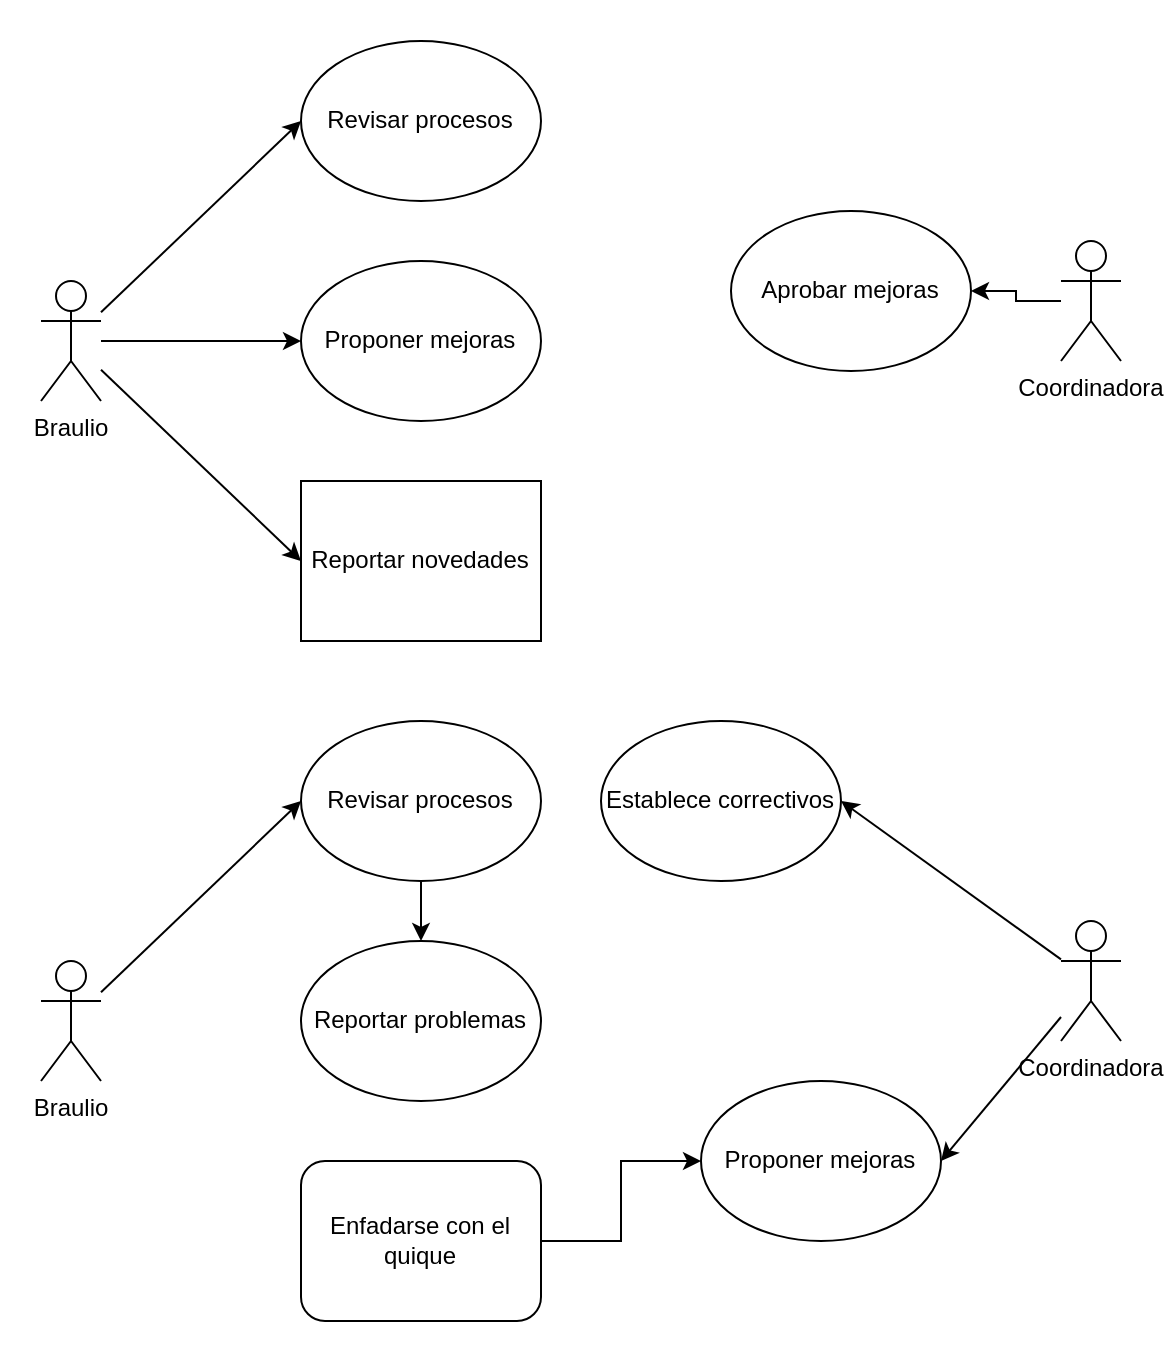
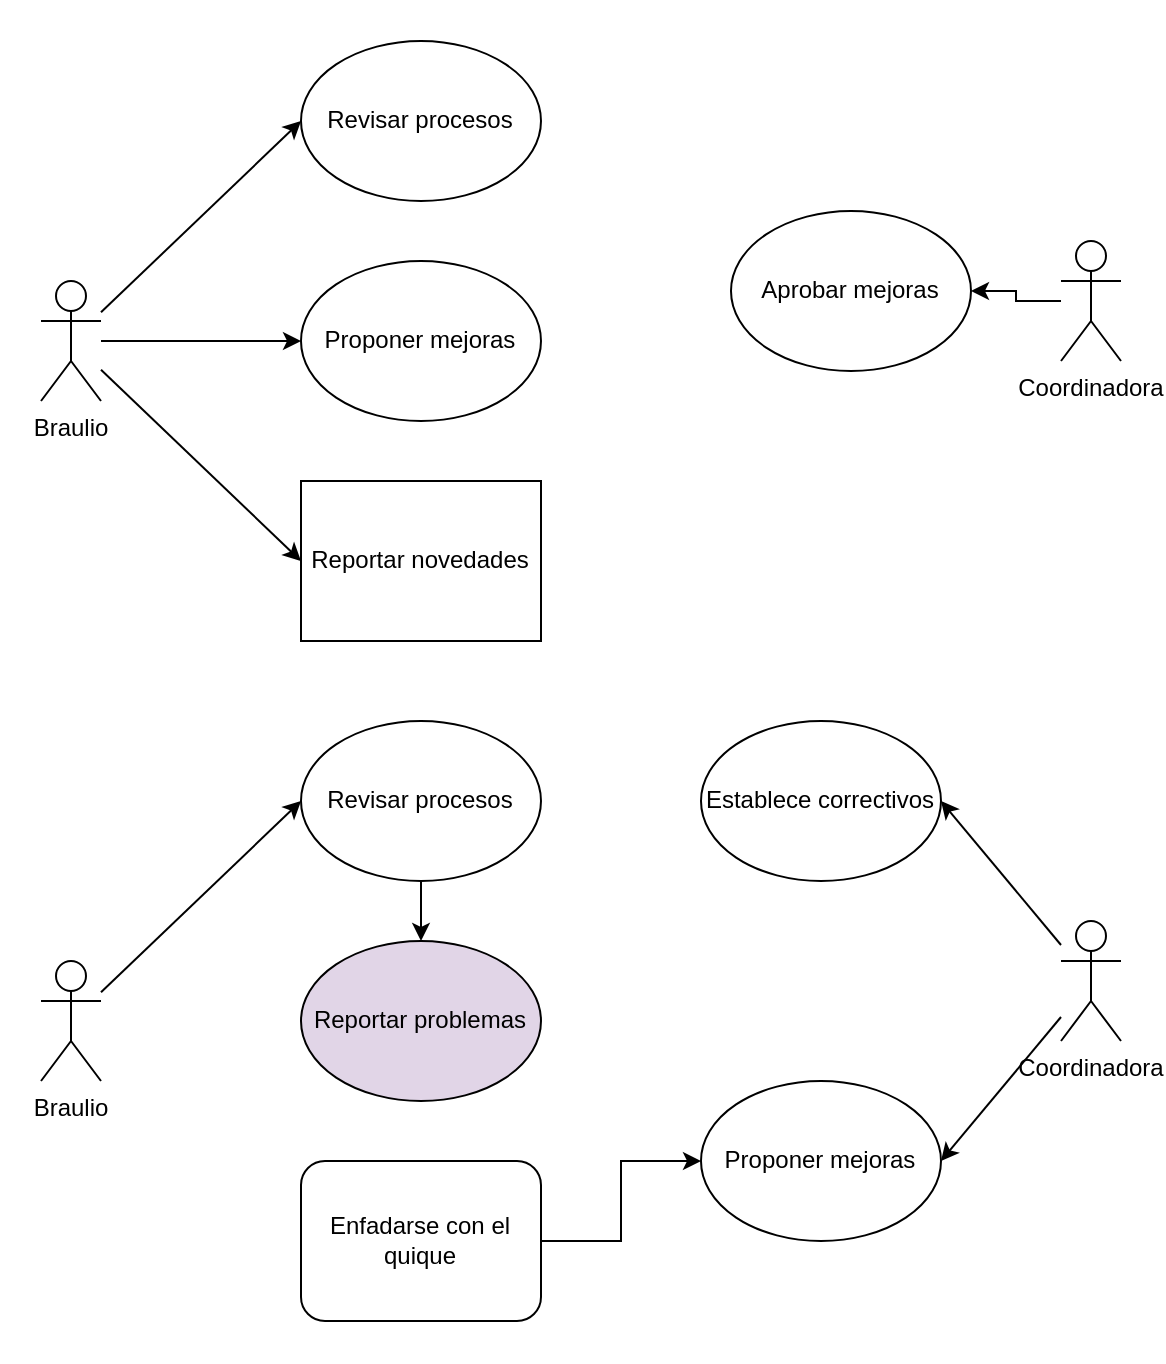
(721, 801) -> (821, 801)
(421, 1021) -> (421, 1021)
